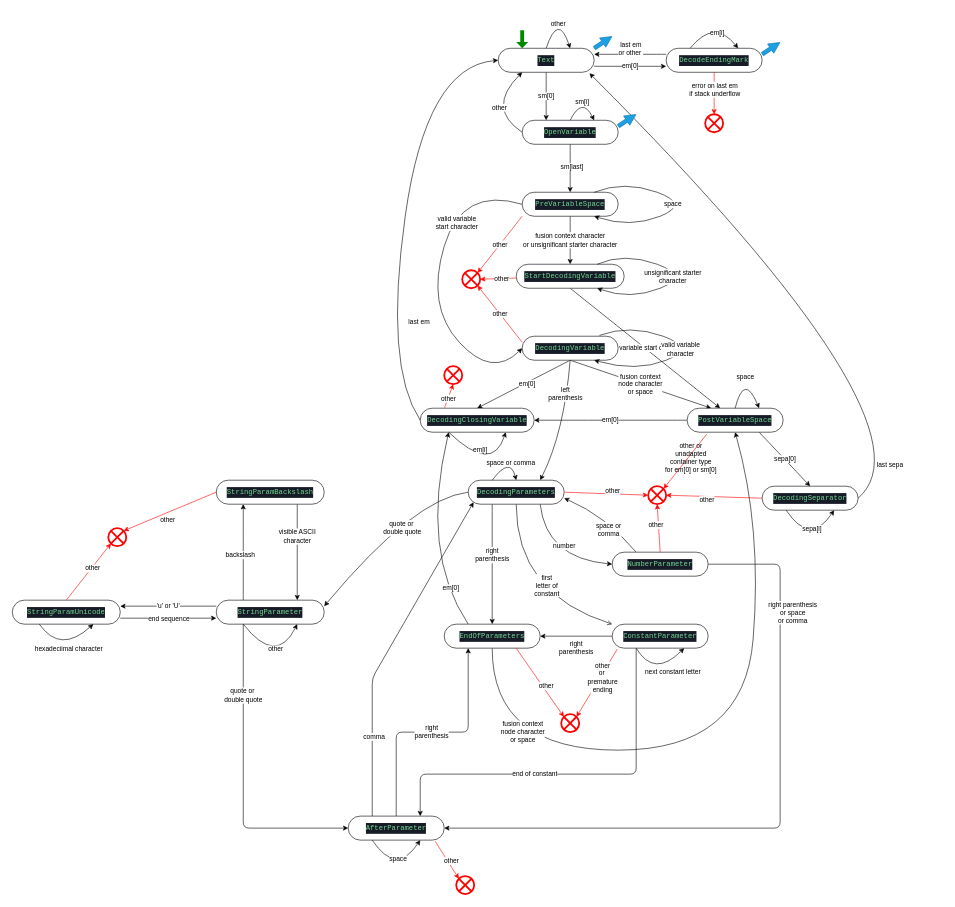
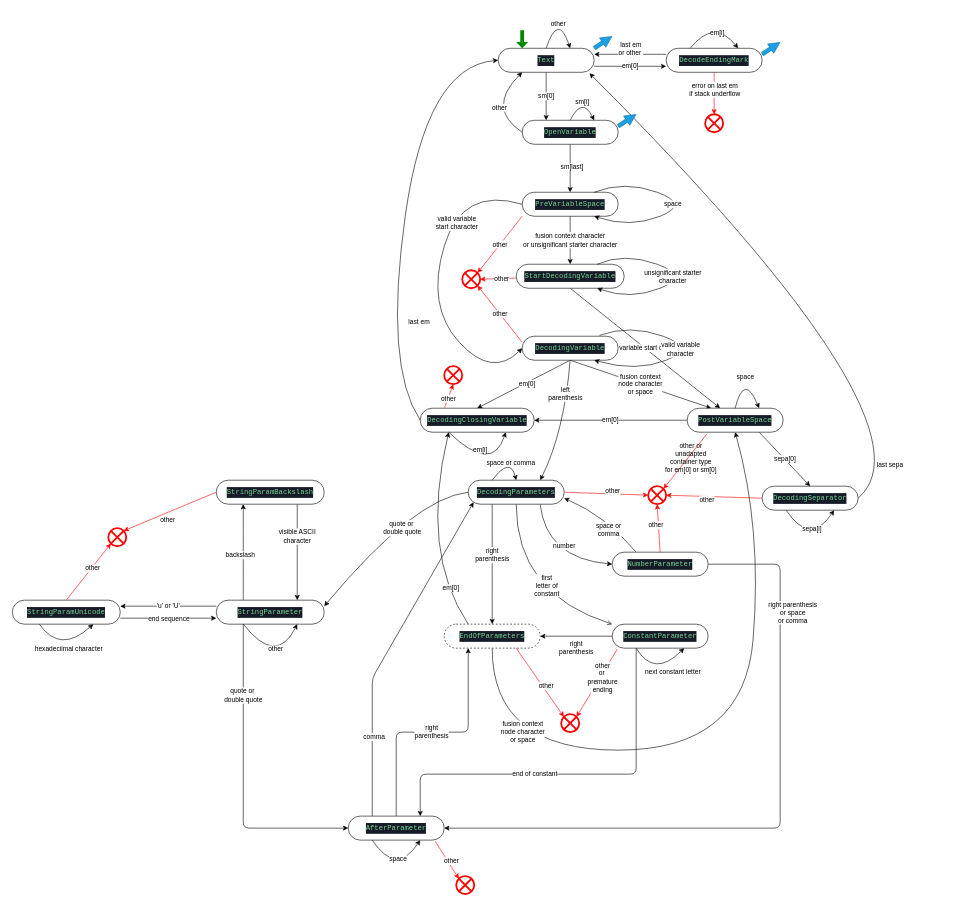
(492, 636) -> (492, 636)
